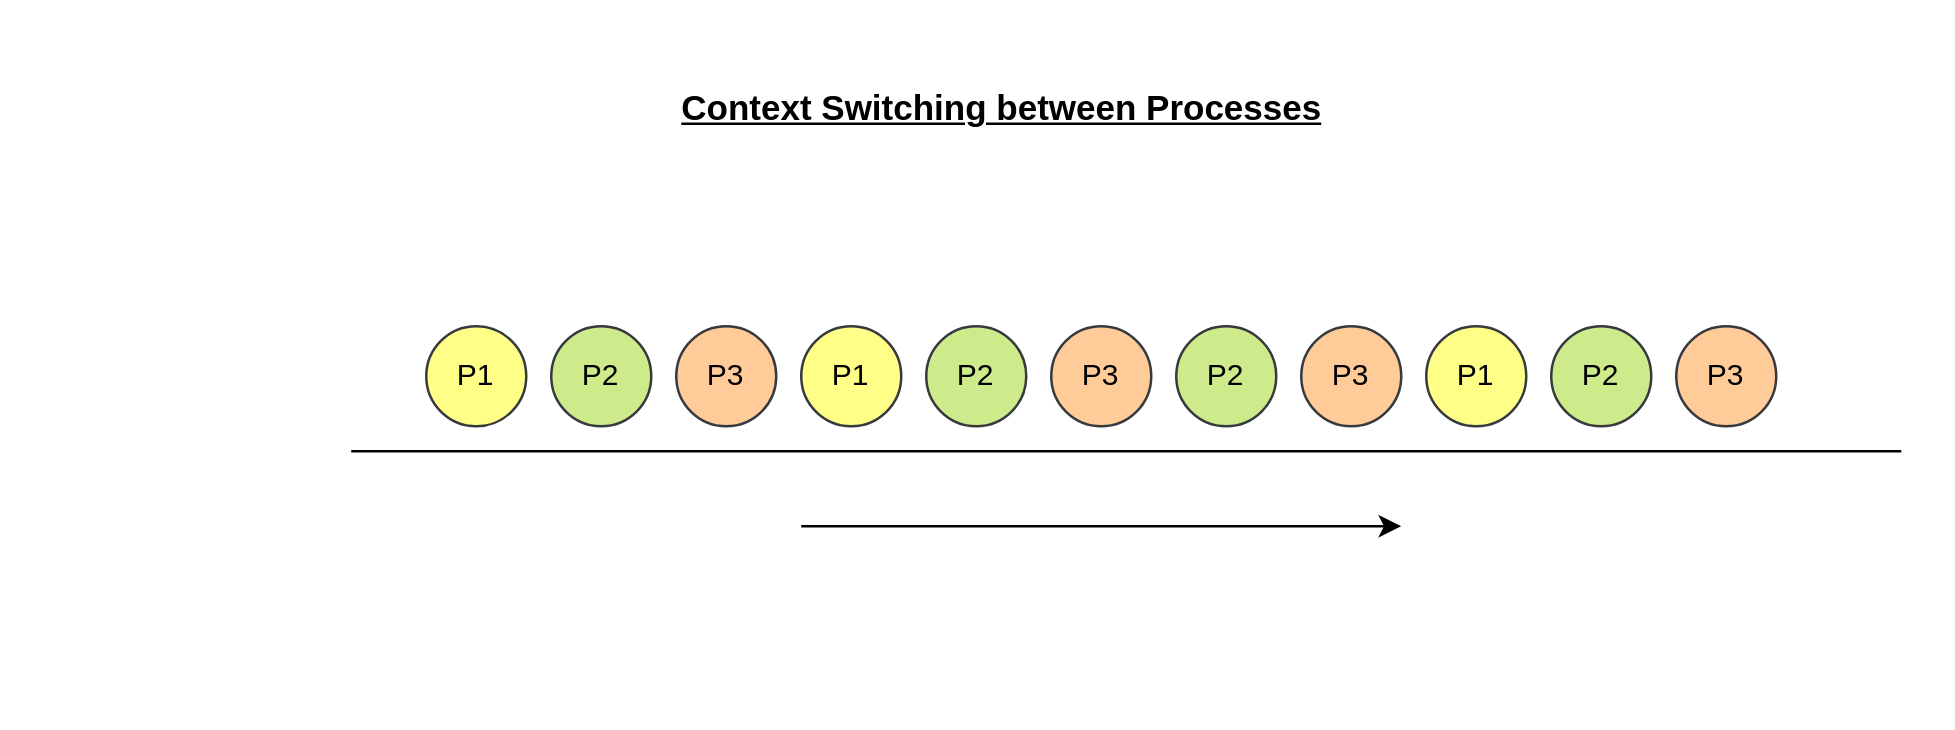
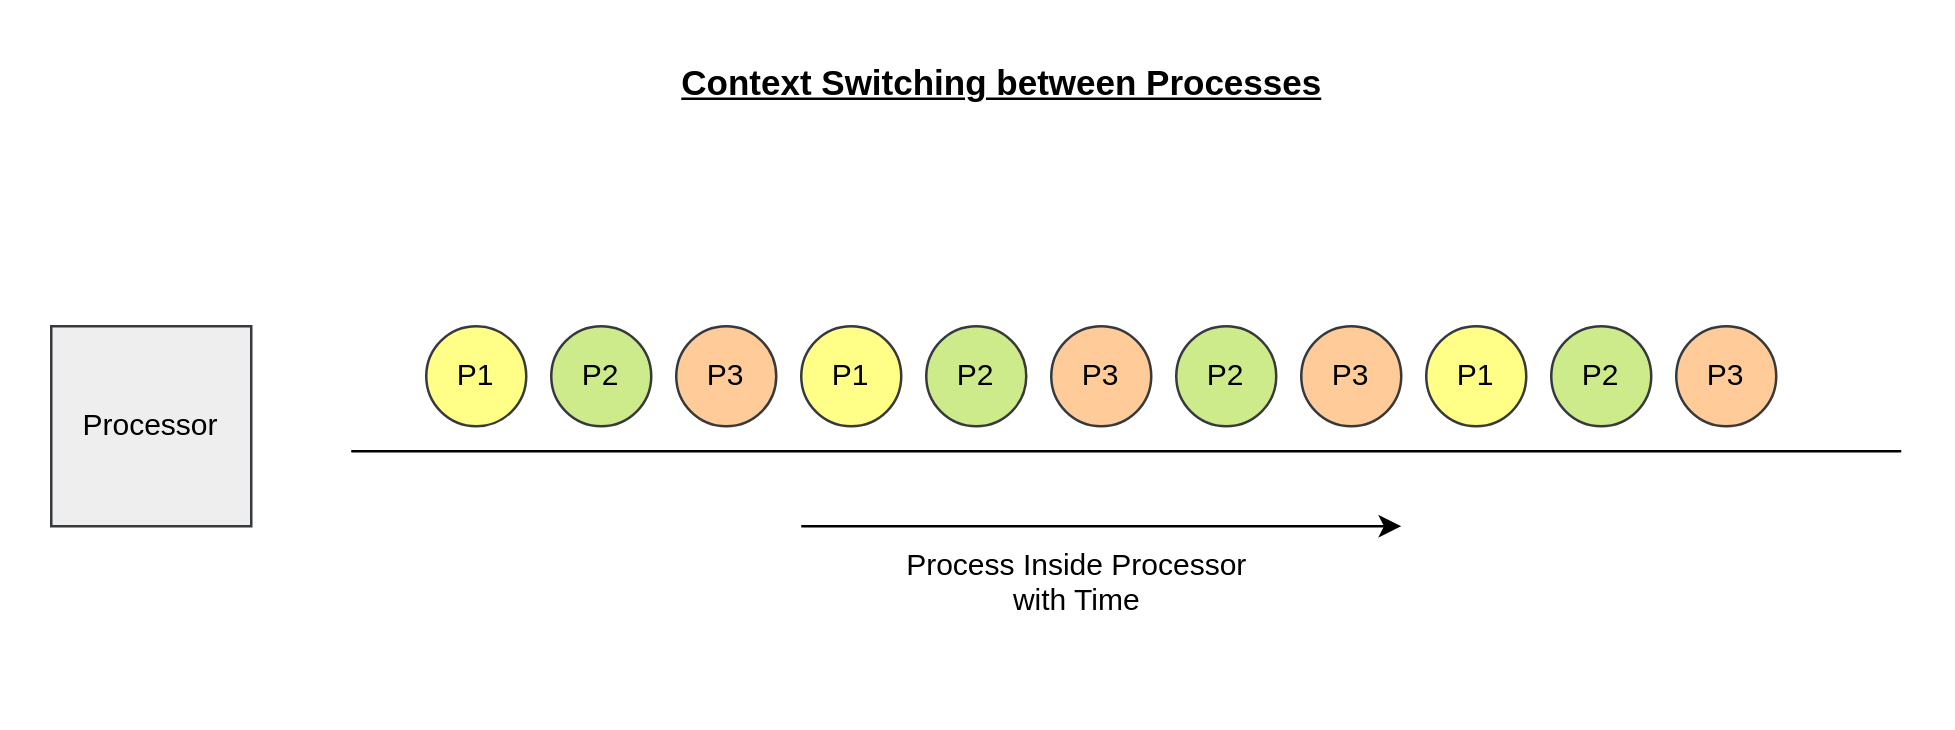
(1001, 126) -> (1001, 101)
none -> (151, 426)
none -> (1076, 601)
